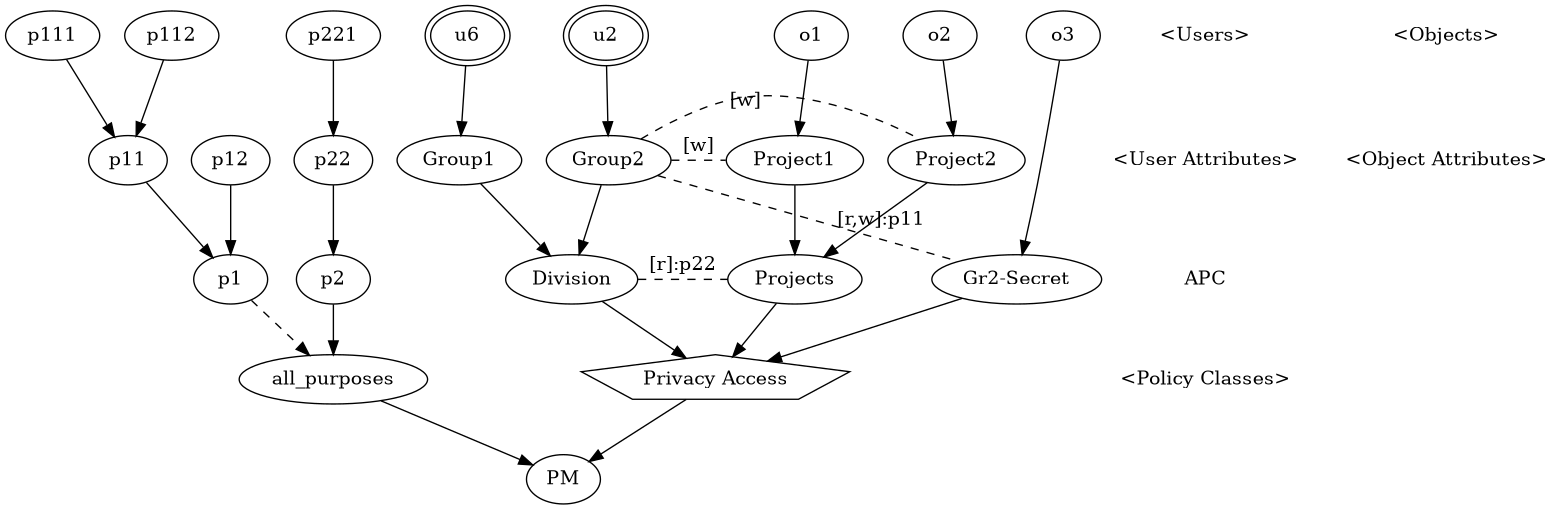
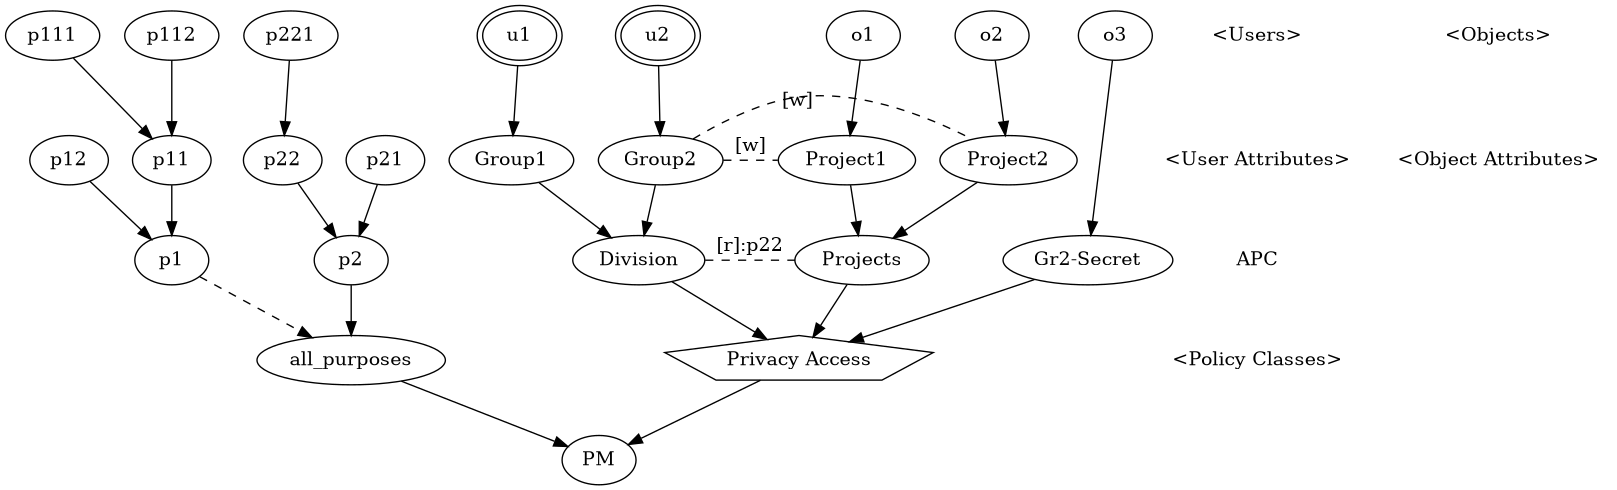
(468, 36) -> (520, 36)
none -> (385, 160)
(808, 218) -> none
